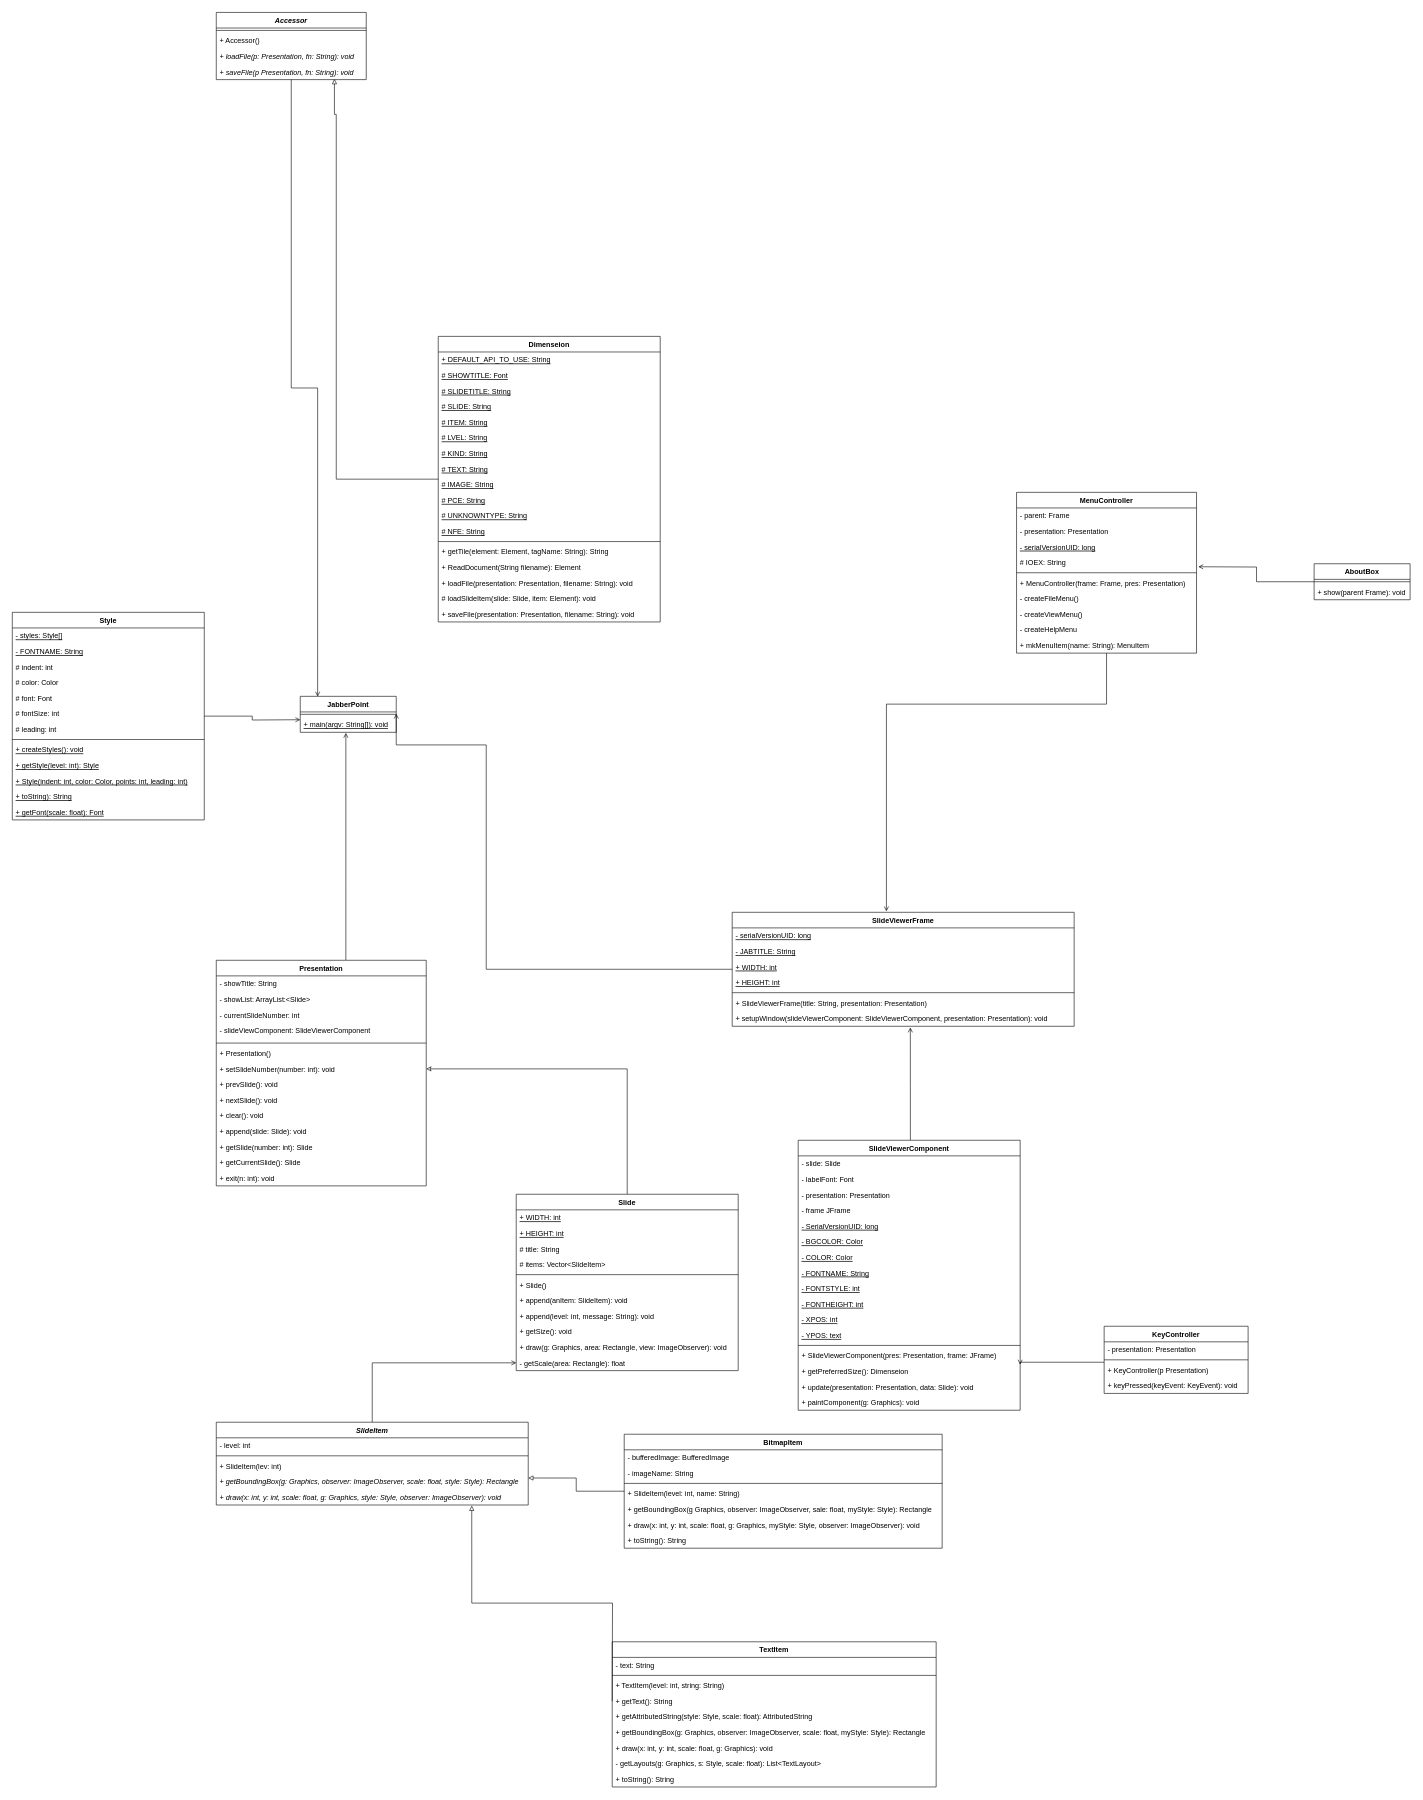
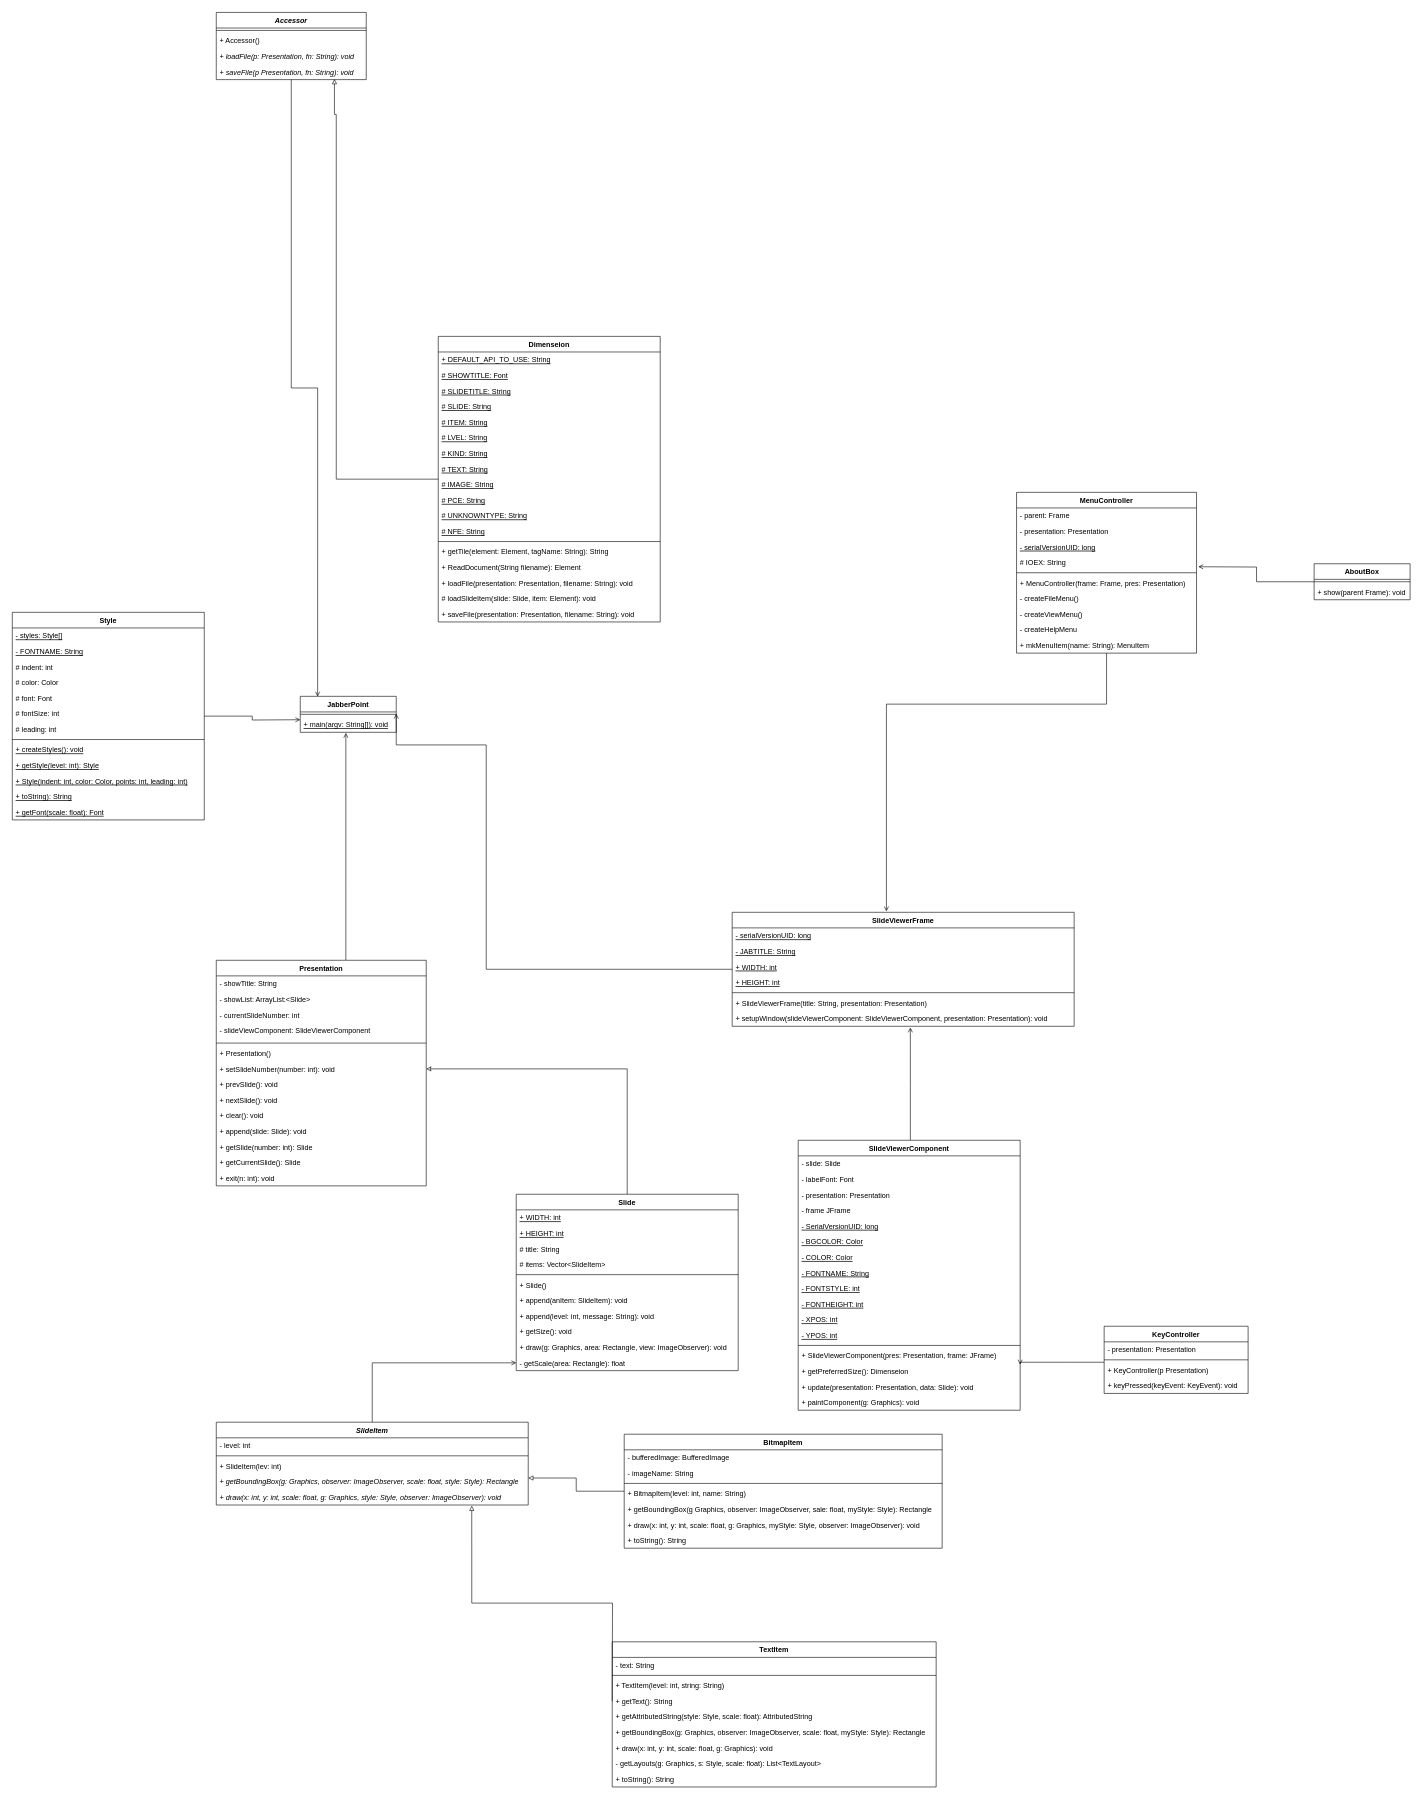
(823, 1336) -> (820, 1336)
(690, 1494) -> (693, 1494)
